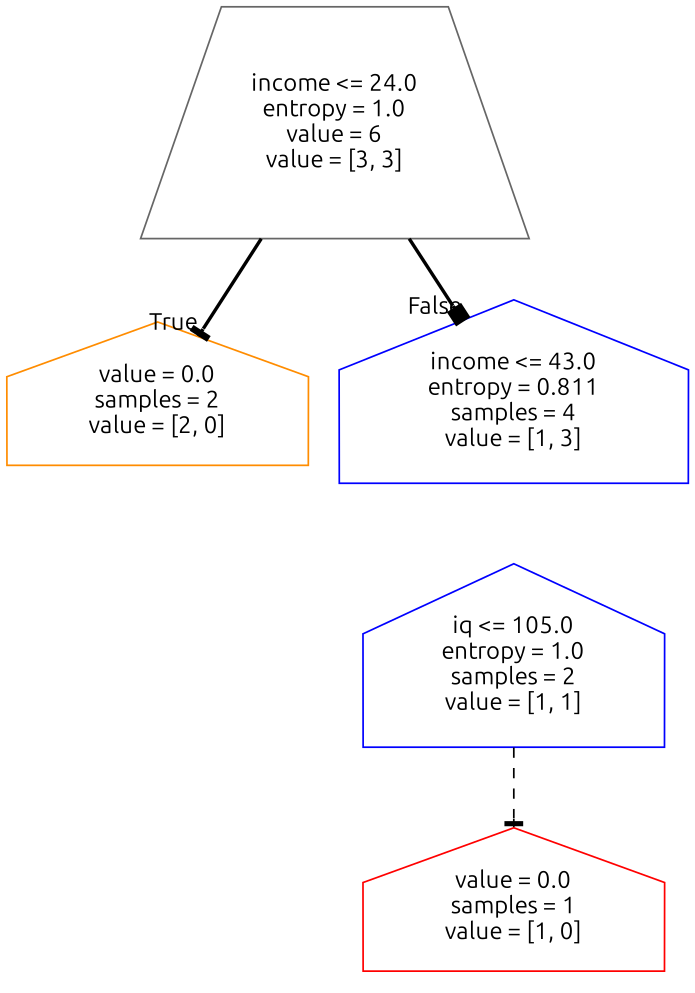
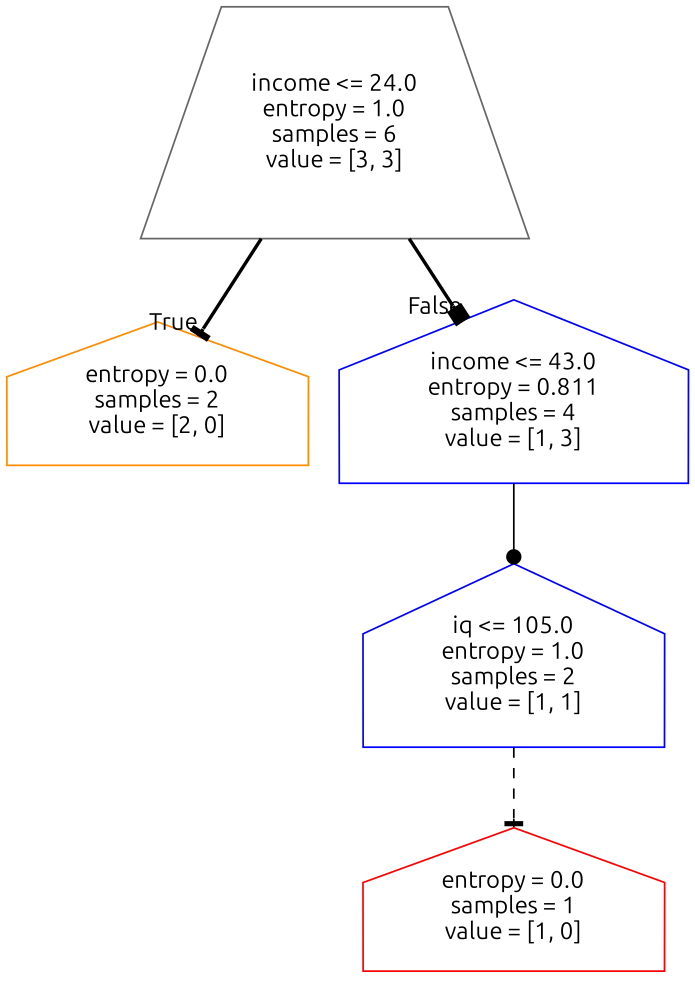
(335, 123) -> (335, 123)
(158, 401) -> (158, 401)
none -> (514, 517)
(514, 907) -> (514, 907)
